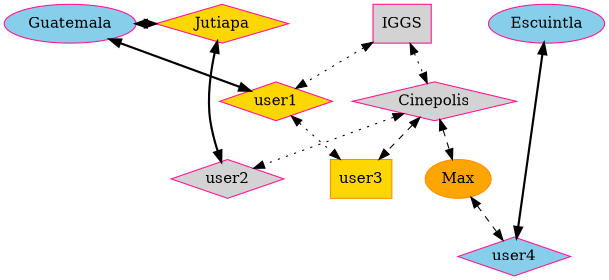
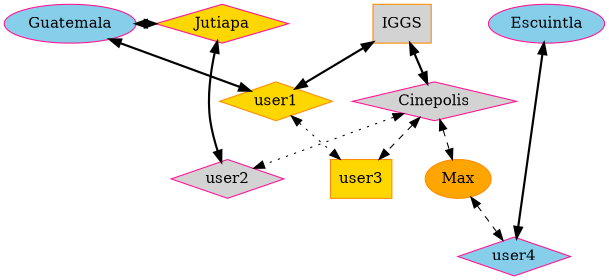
(402, 24) -> (402, 24)
(419, 63) -> (419, 63)
(334, 65) -> (334, 65)
(276, 101) -> (276, 101)
